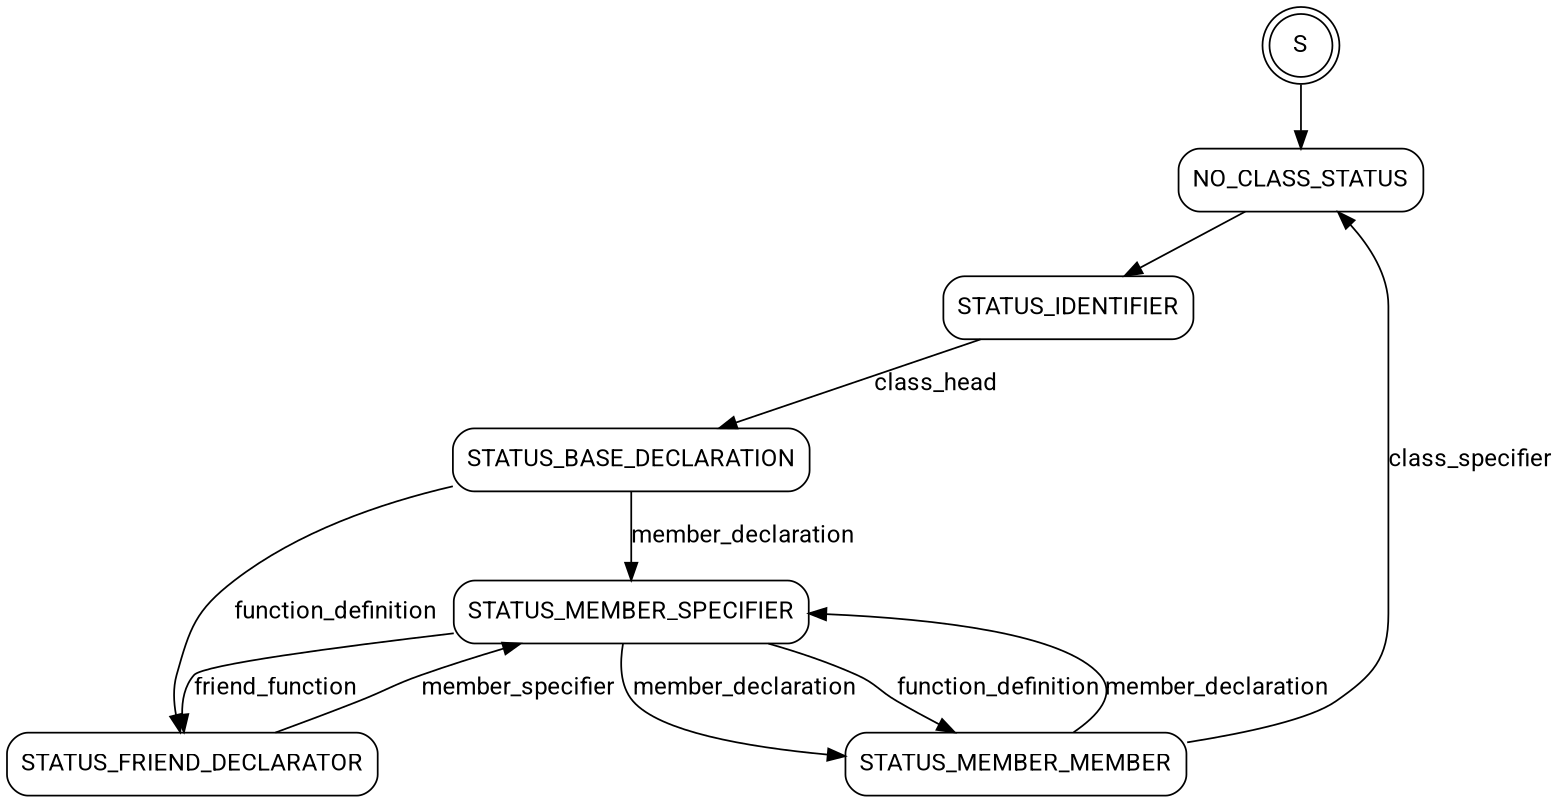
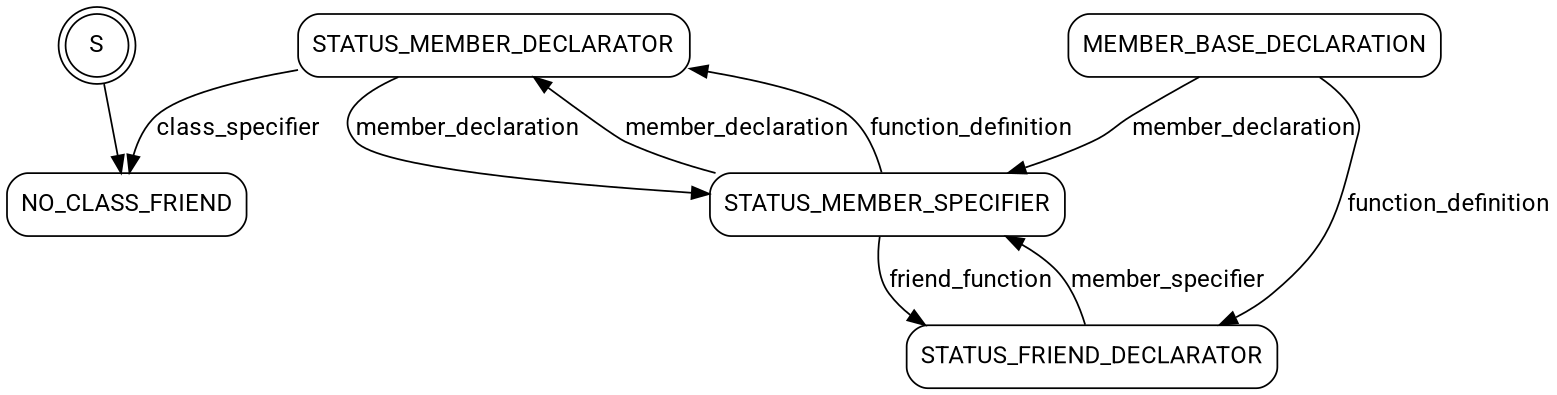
(1301, 180) -> (127, 205)
(1068, 308) -> none
(631, 460) -> (1255, 45)
(1016, 764) -> (494, 45)
